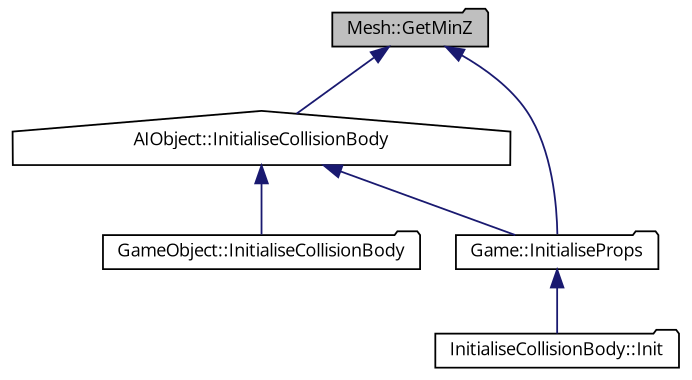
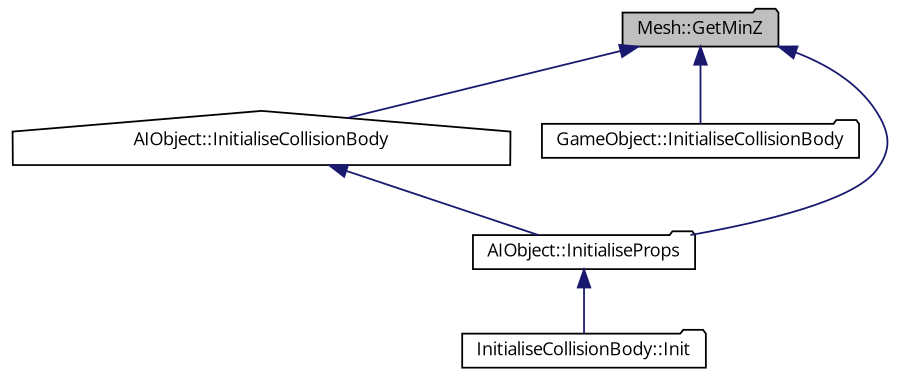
(262, 209) -> (700, 94)
(557, 252) -> (584, 252)
